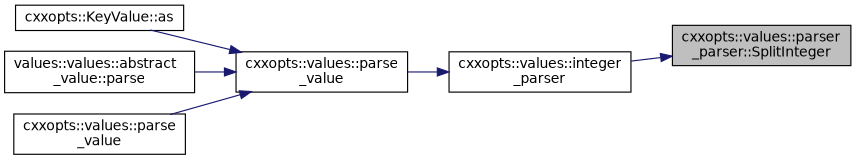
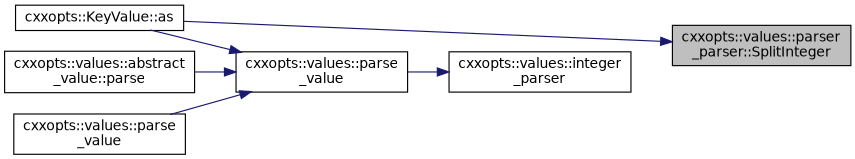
(646, 59) -> (422, 31)
(100, 72) -> (100, 72)
